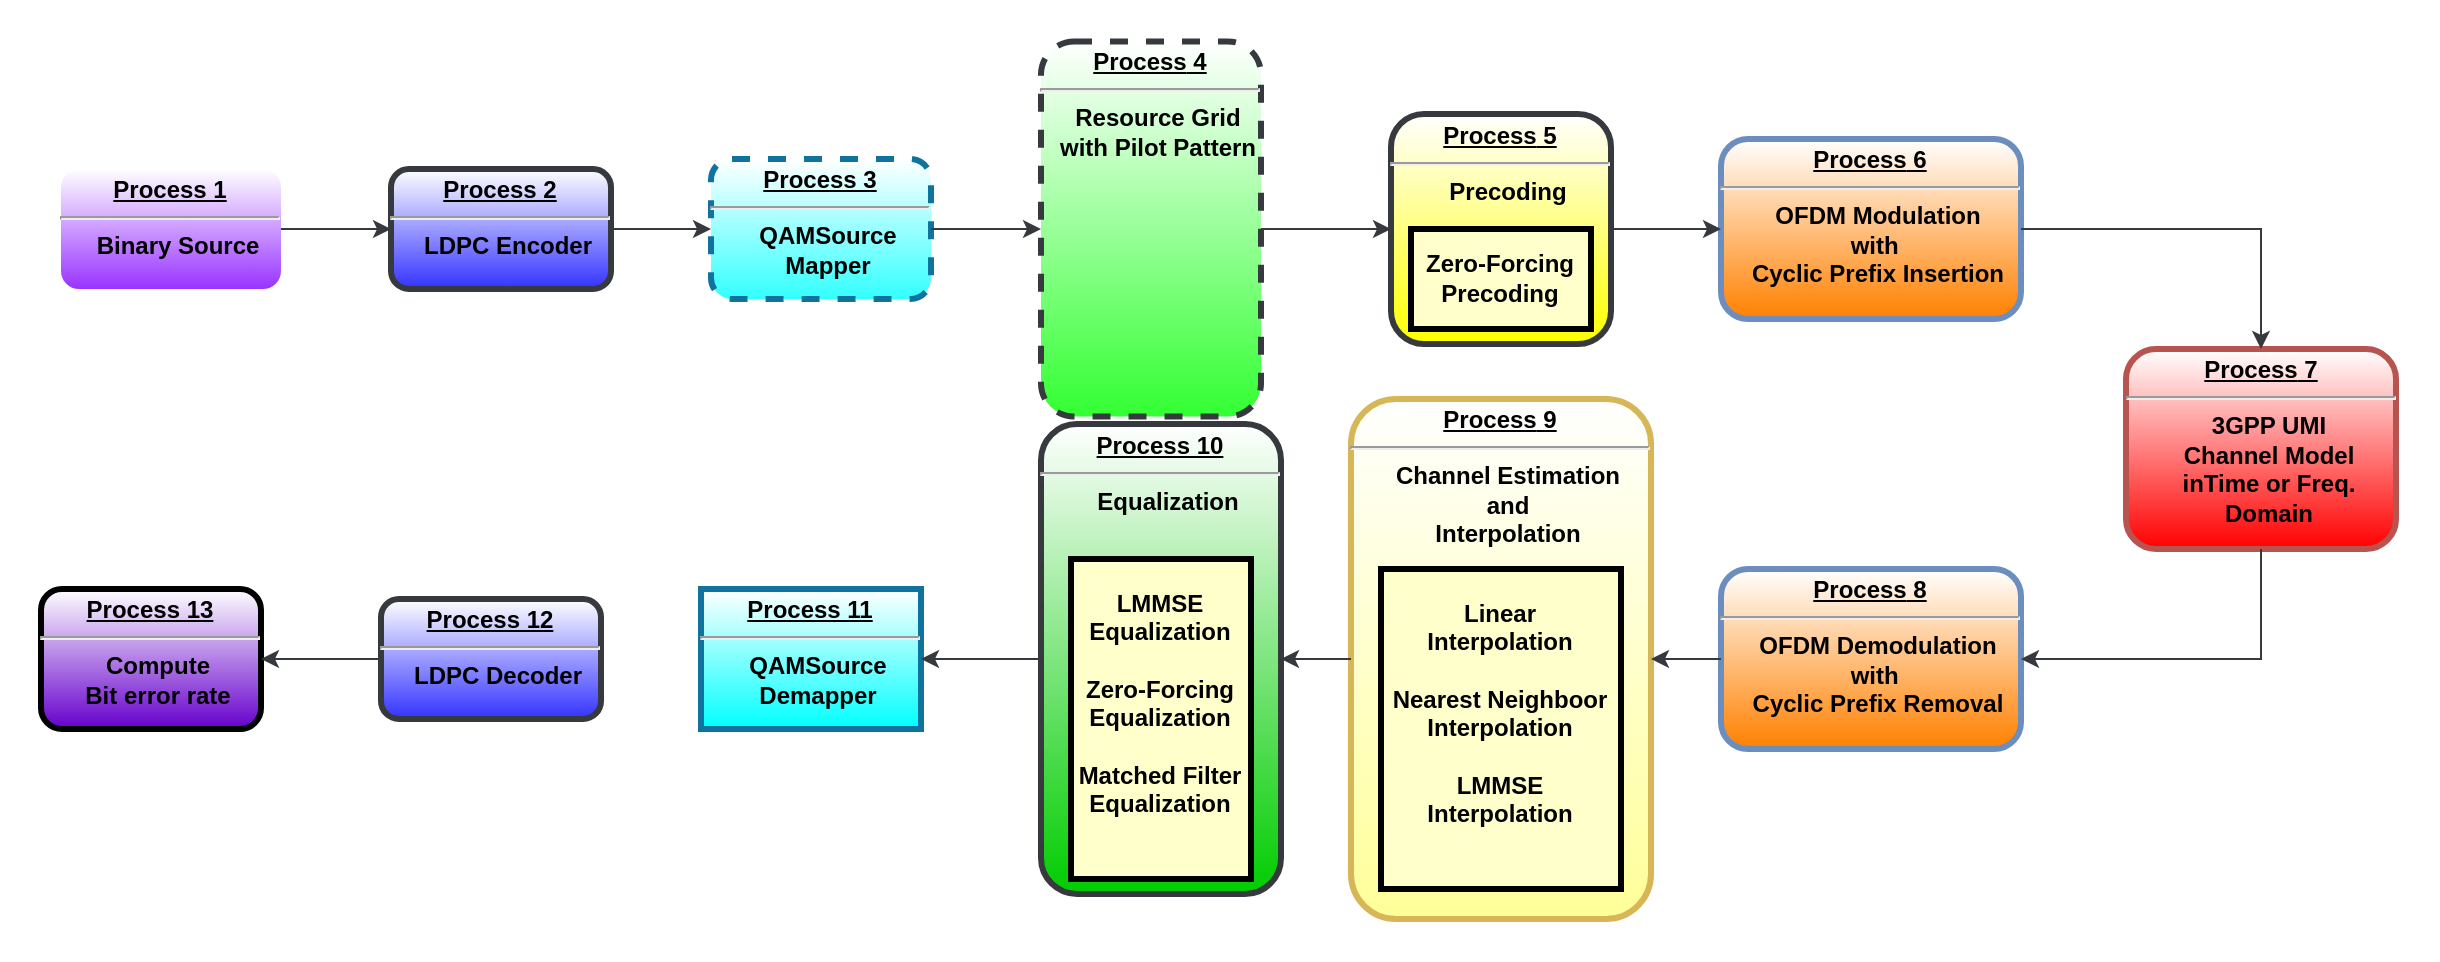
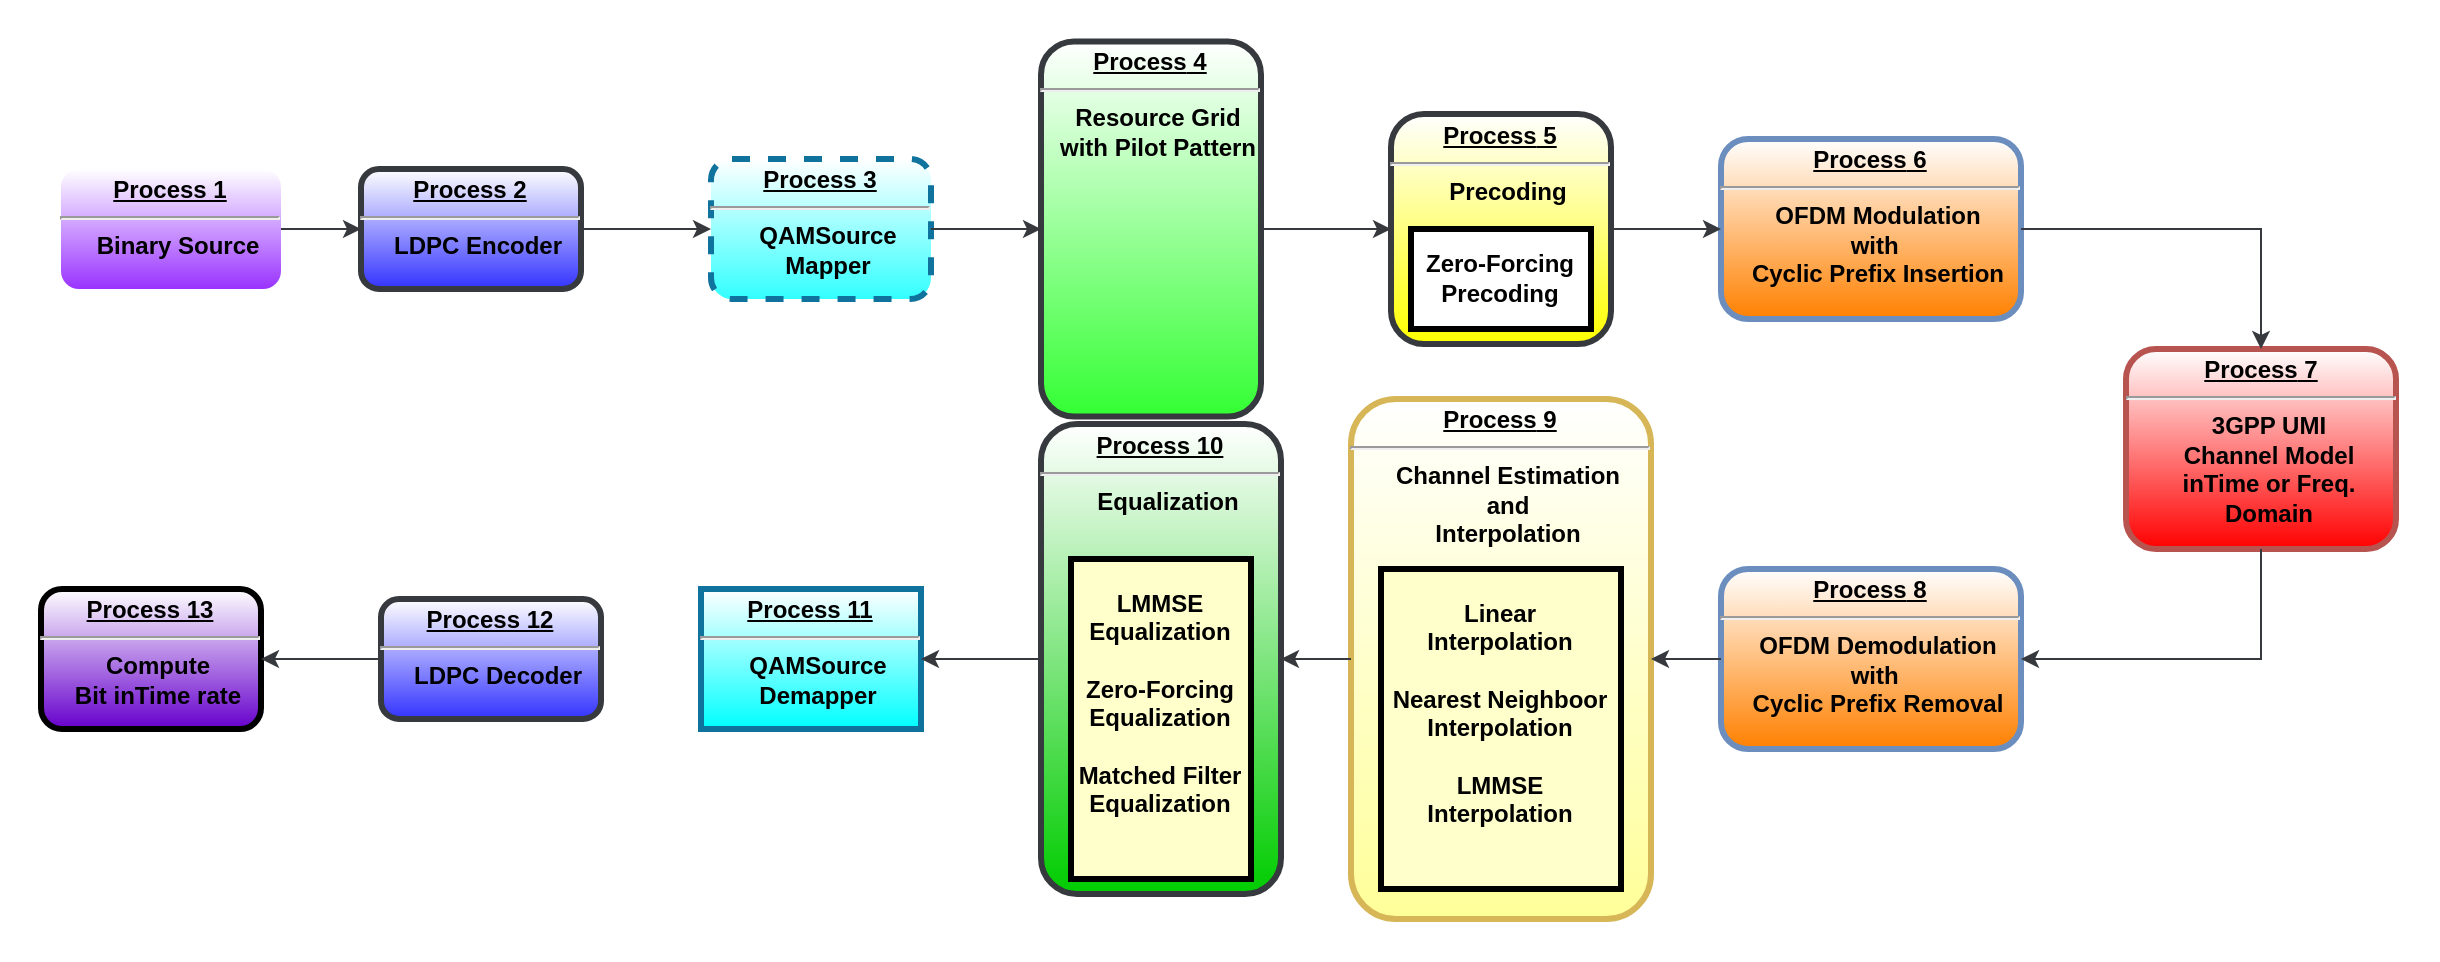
(501, 229) -> (471, 229)
(1151, 229) -> (1151, 229)
(1501, 279) -> (1501, 279)
(151, 589) -> (151, 589)
